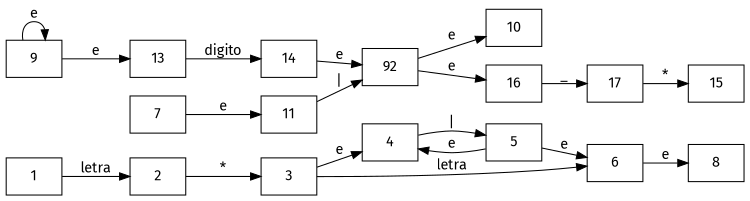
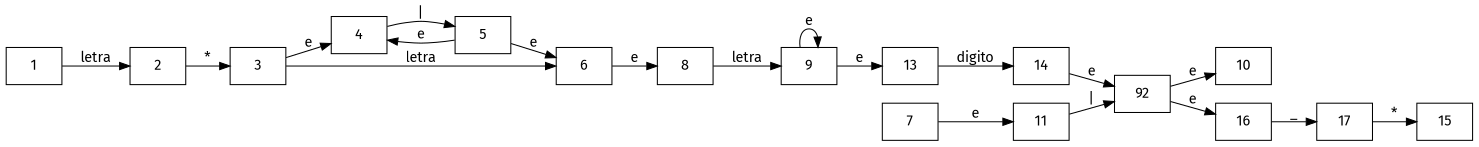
none -> (742, 66)
